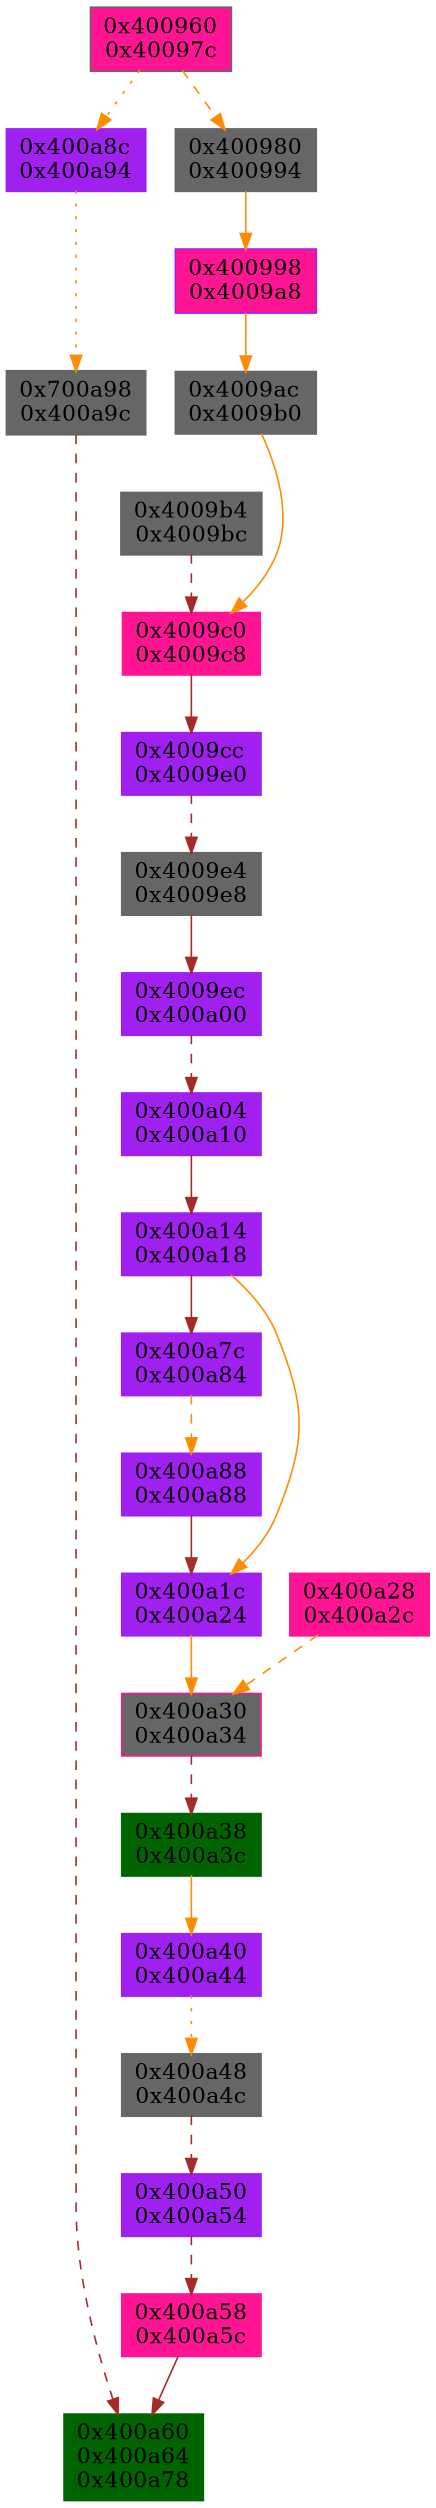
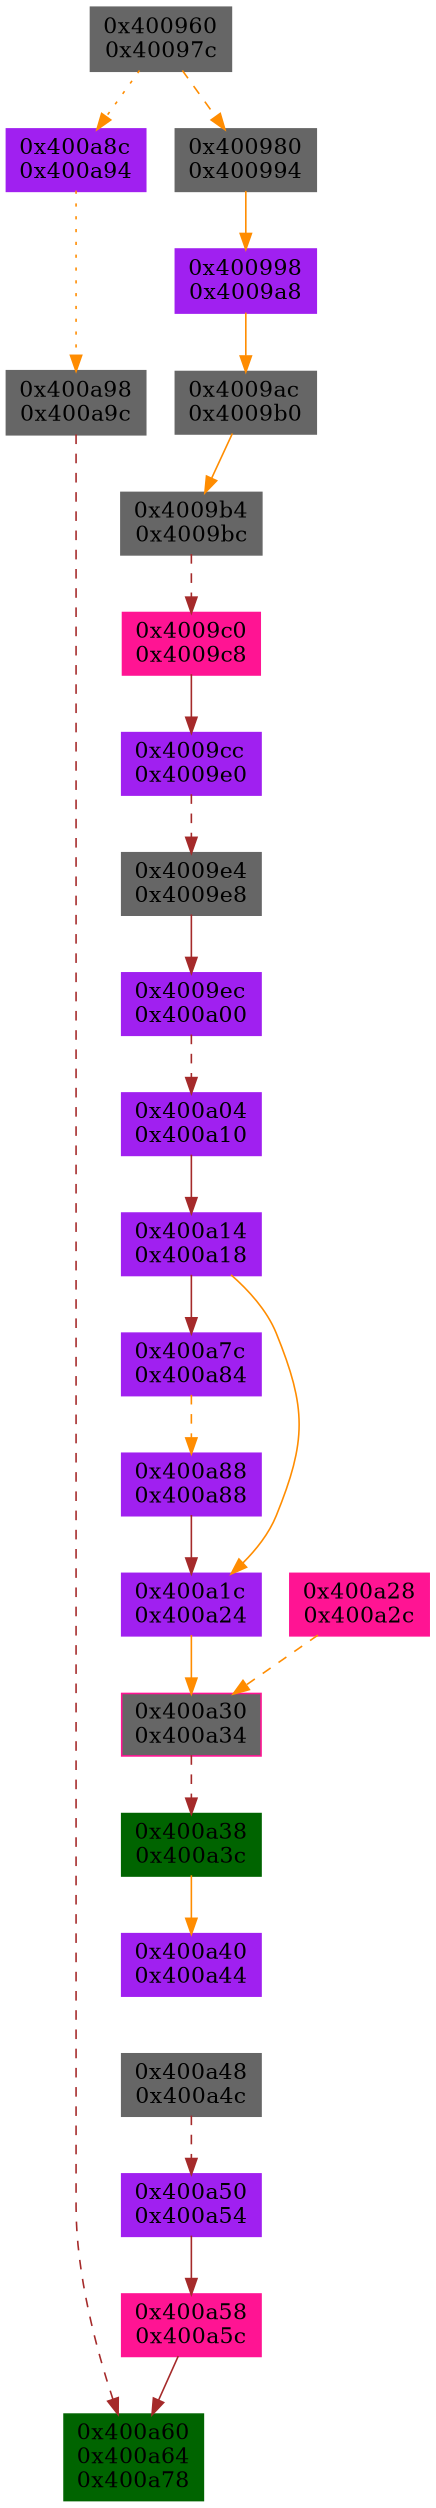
(161, 39) -> (161, 39)
(246, 281) -> (246, 281)
(76, 403) -> (76, 403)
(283, 522) -> (222, 456)
(191, 2017) -> none
(191, 2257) -> (191, 2257)
